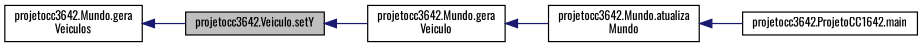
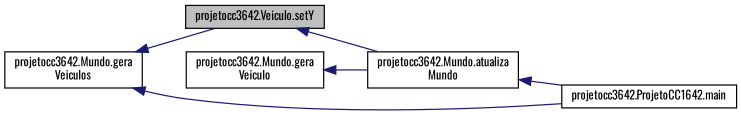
(352, 24) -> (343, 42)
none -> (353, 110)
